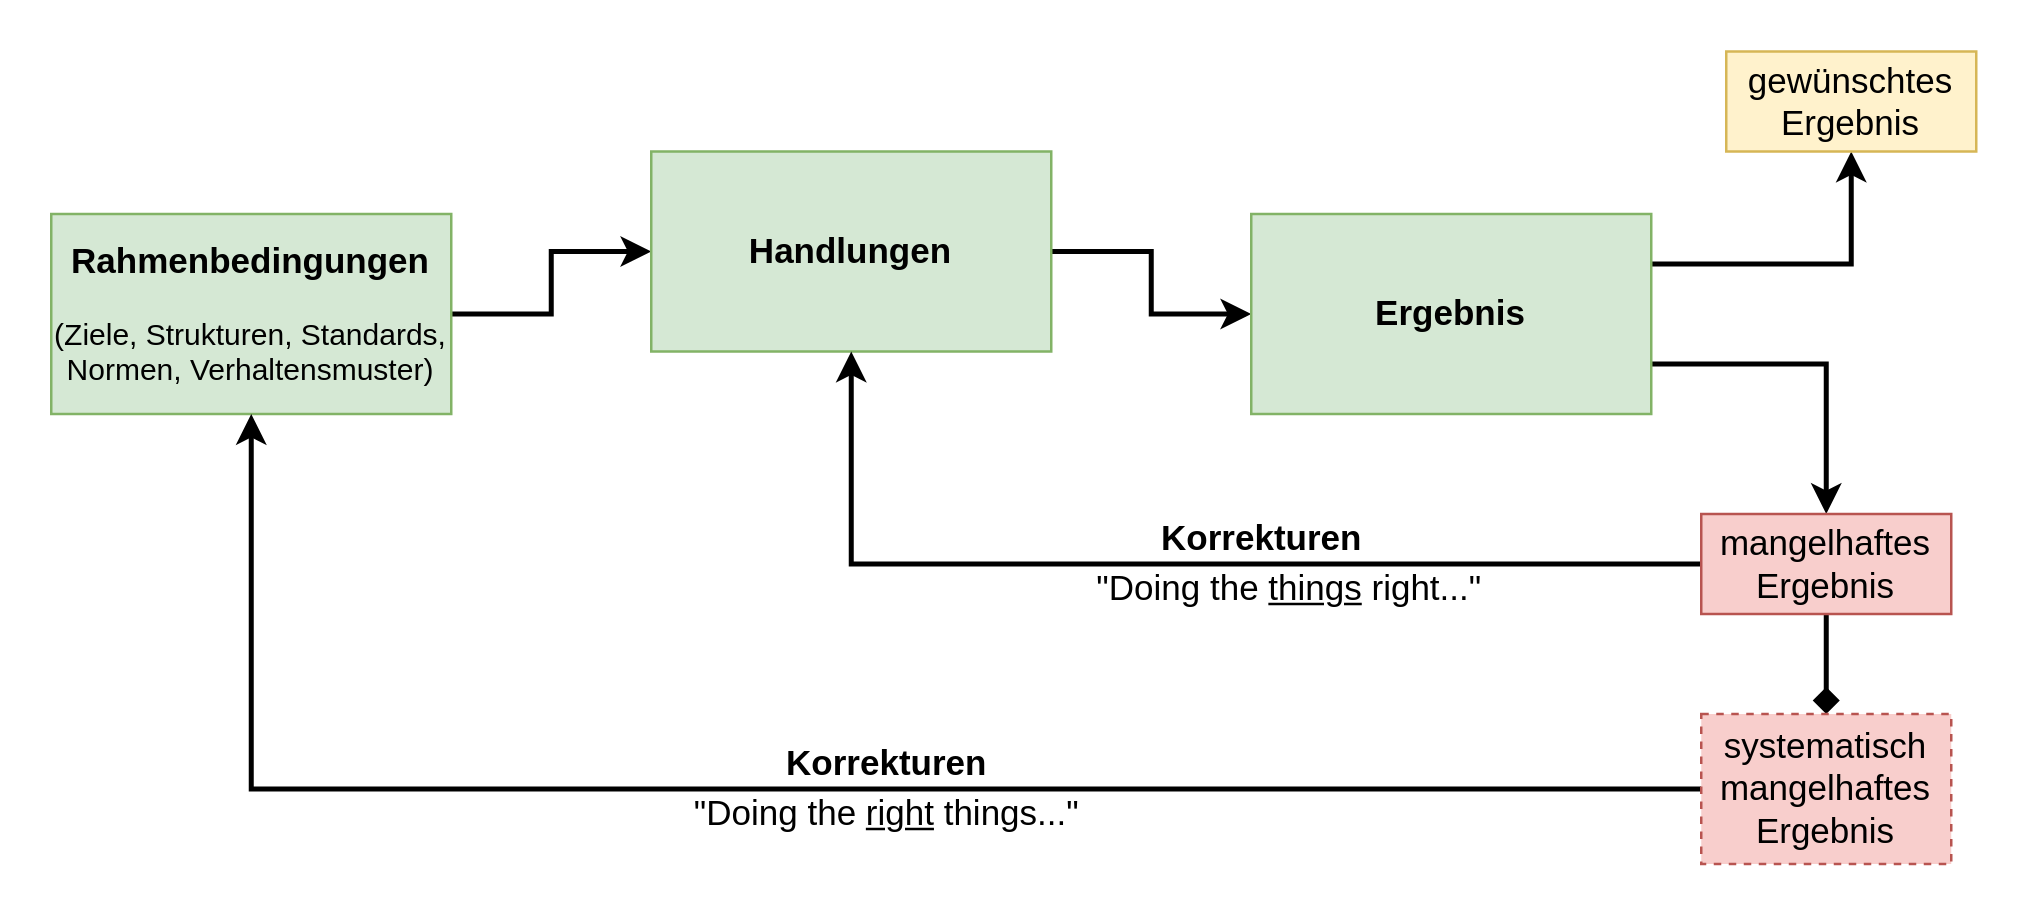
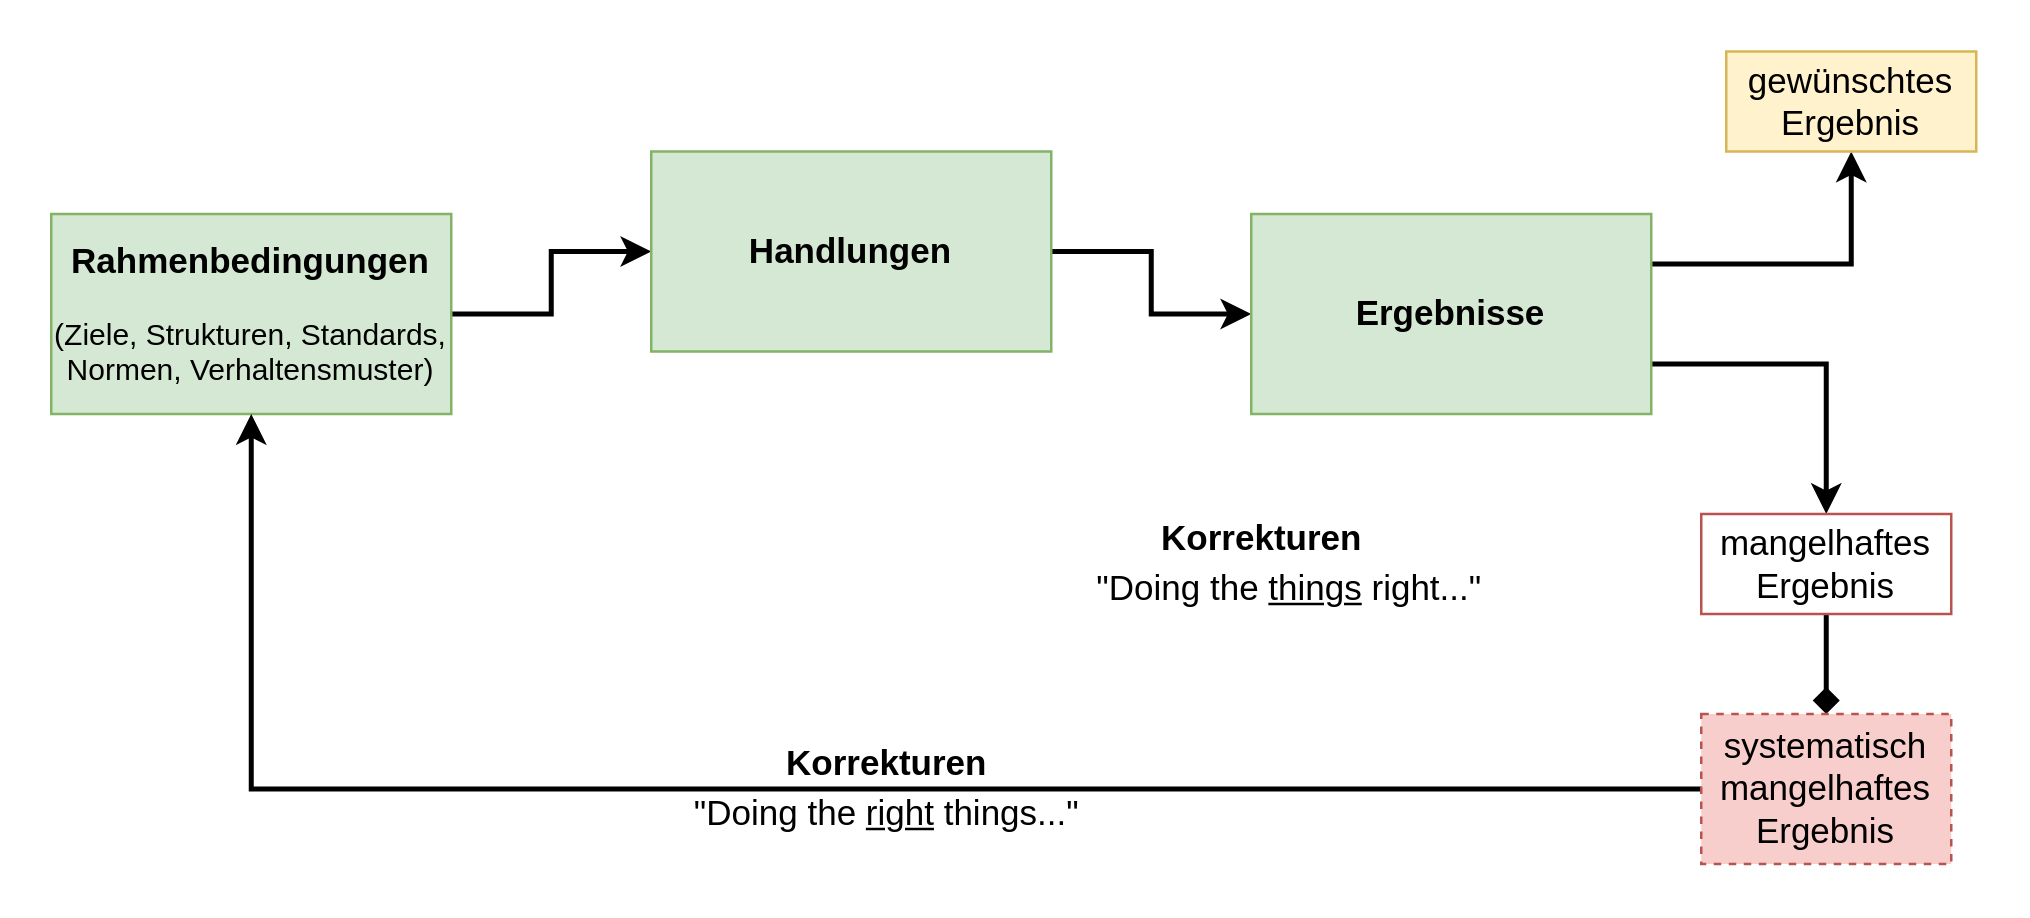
(1451, 314) -> (1451, 314)
(1181, 564) -> none
(1826, 564) -> (1826, 564)
